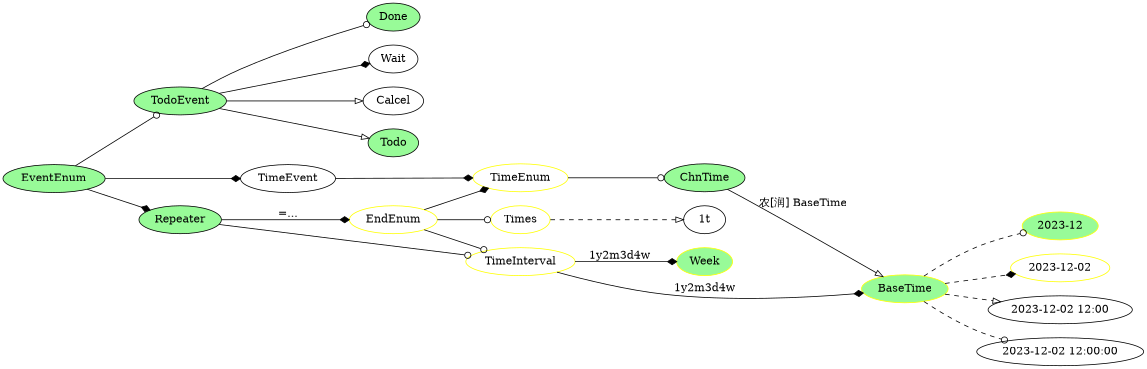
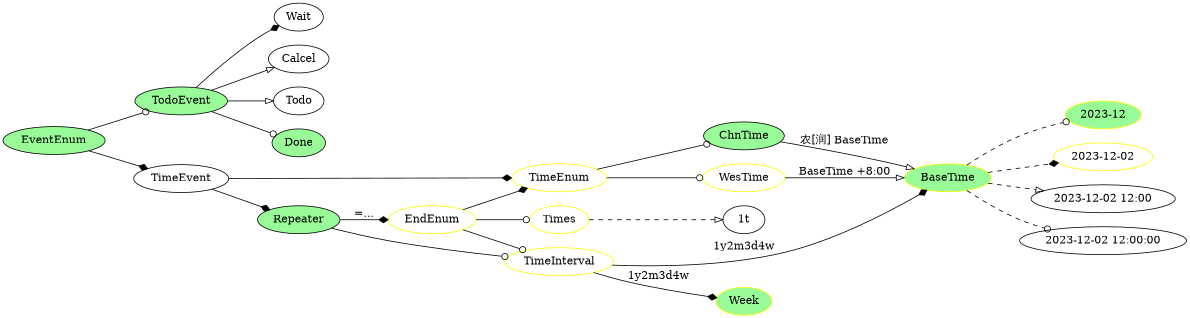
(393, 143) -> (299, 101)
none -> (744, 178)
(114, 198) -> (236, 198)
